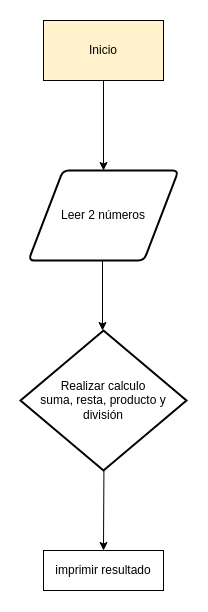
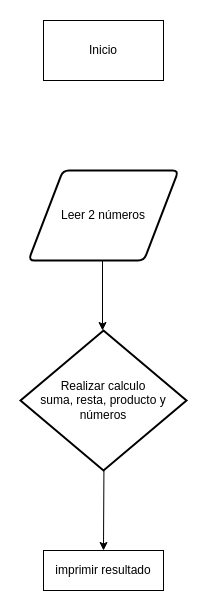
(104, 51) -> (104, 51)
(104, 122) -> none
(104, 401) -> (104, 401)
